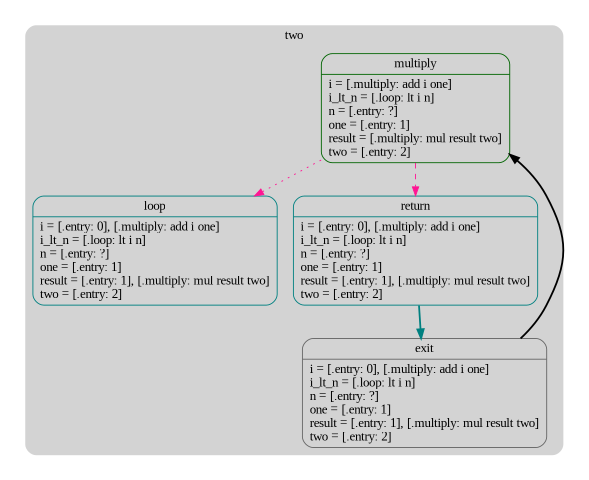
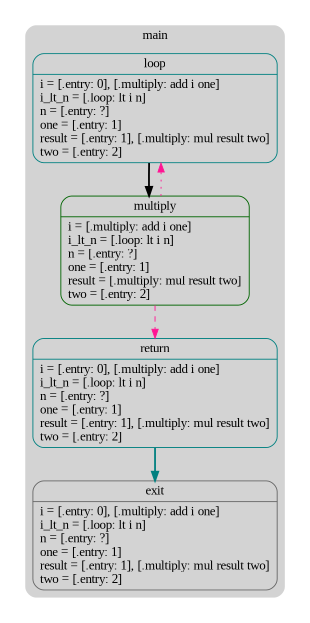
(294, 36) -> (155, 36)
(557, 219) -> (149, 175)
